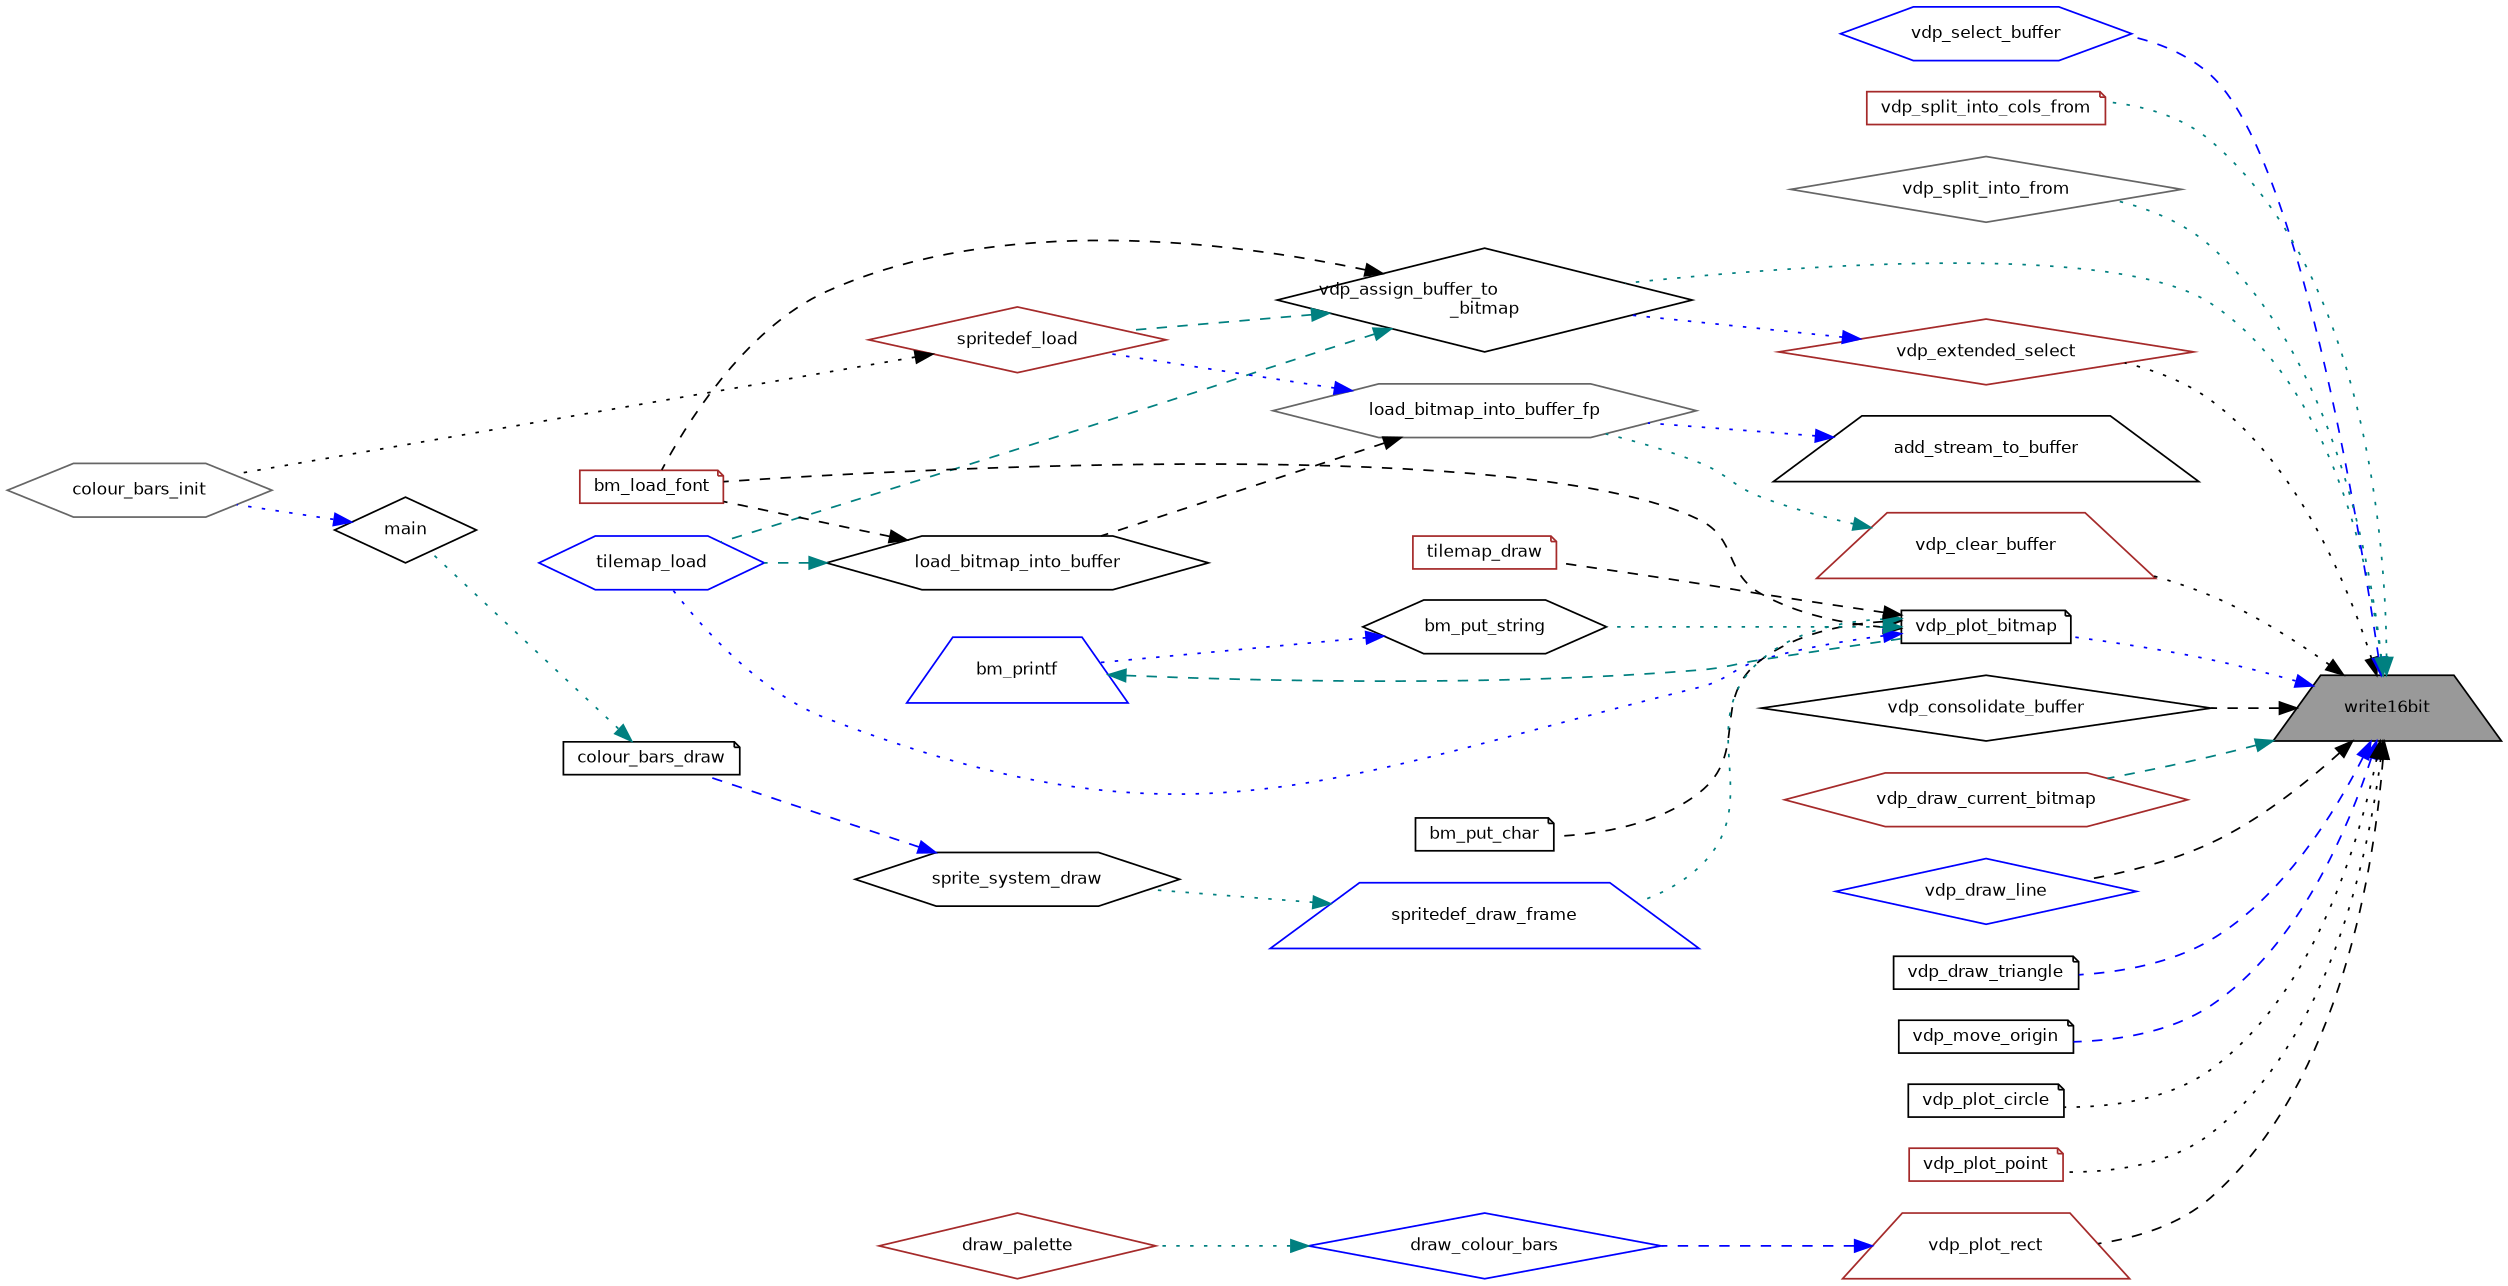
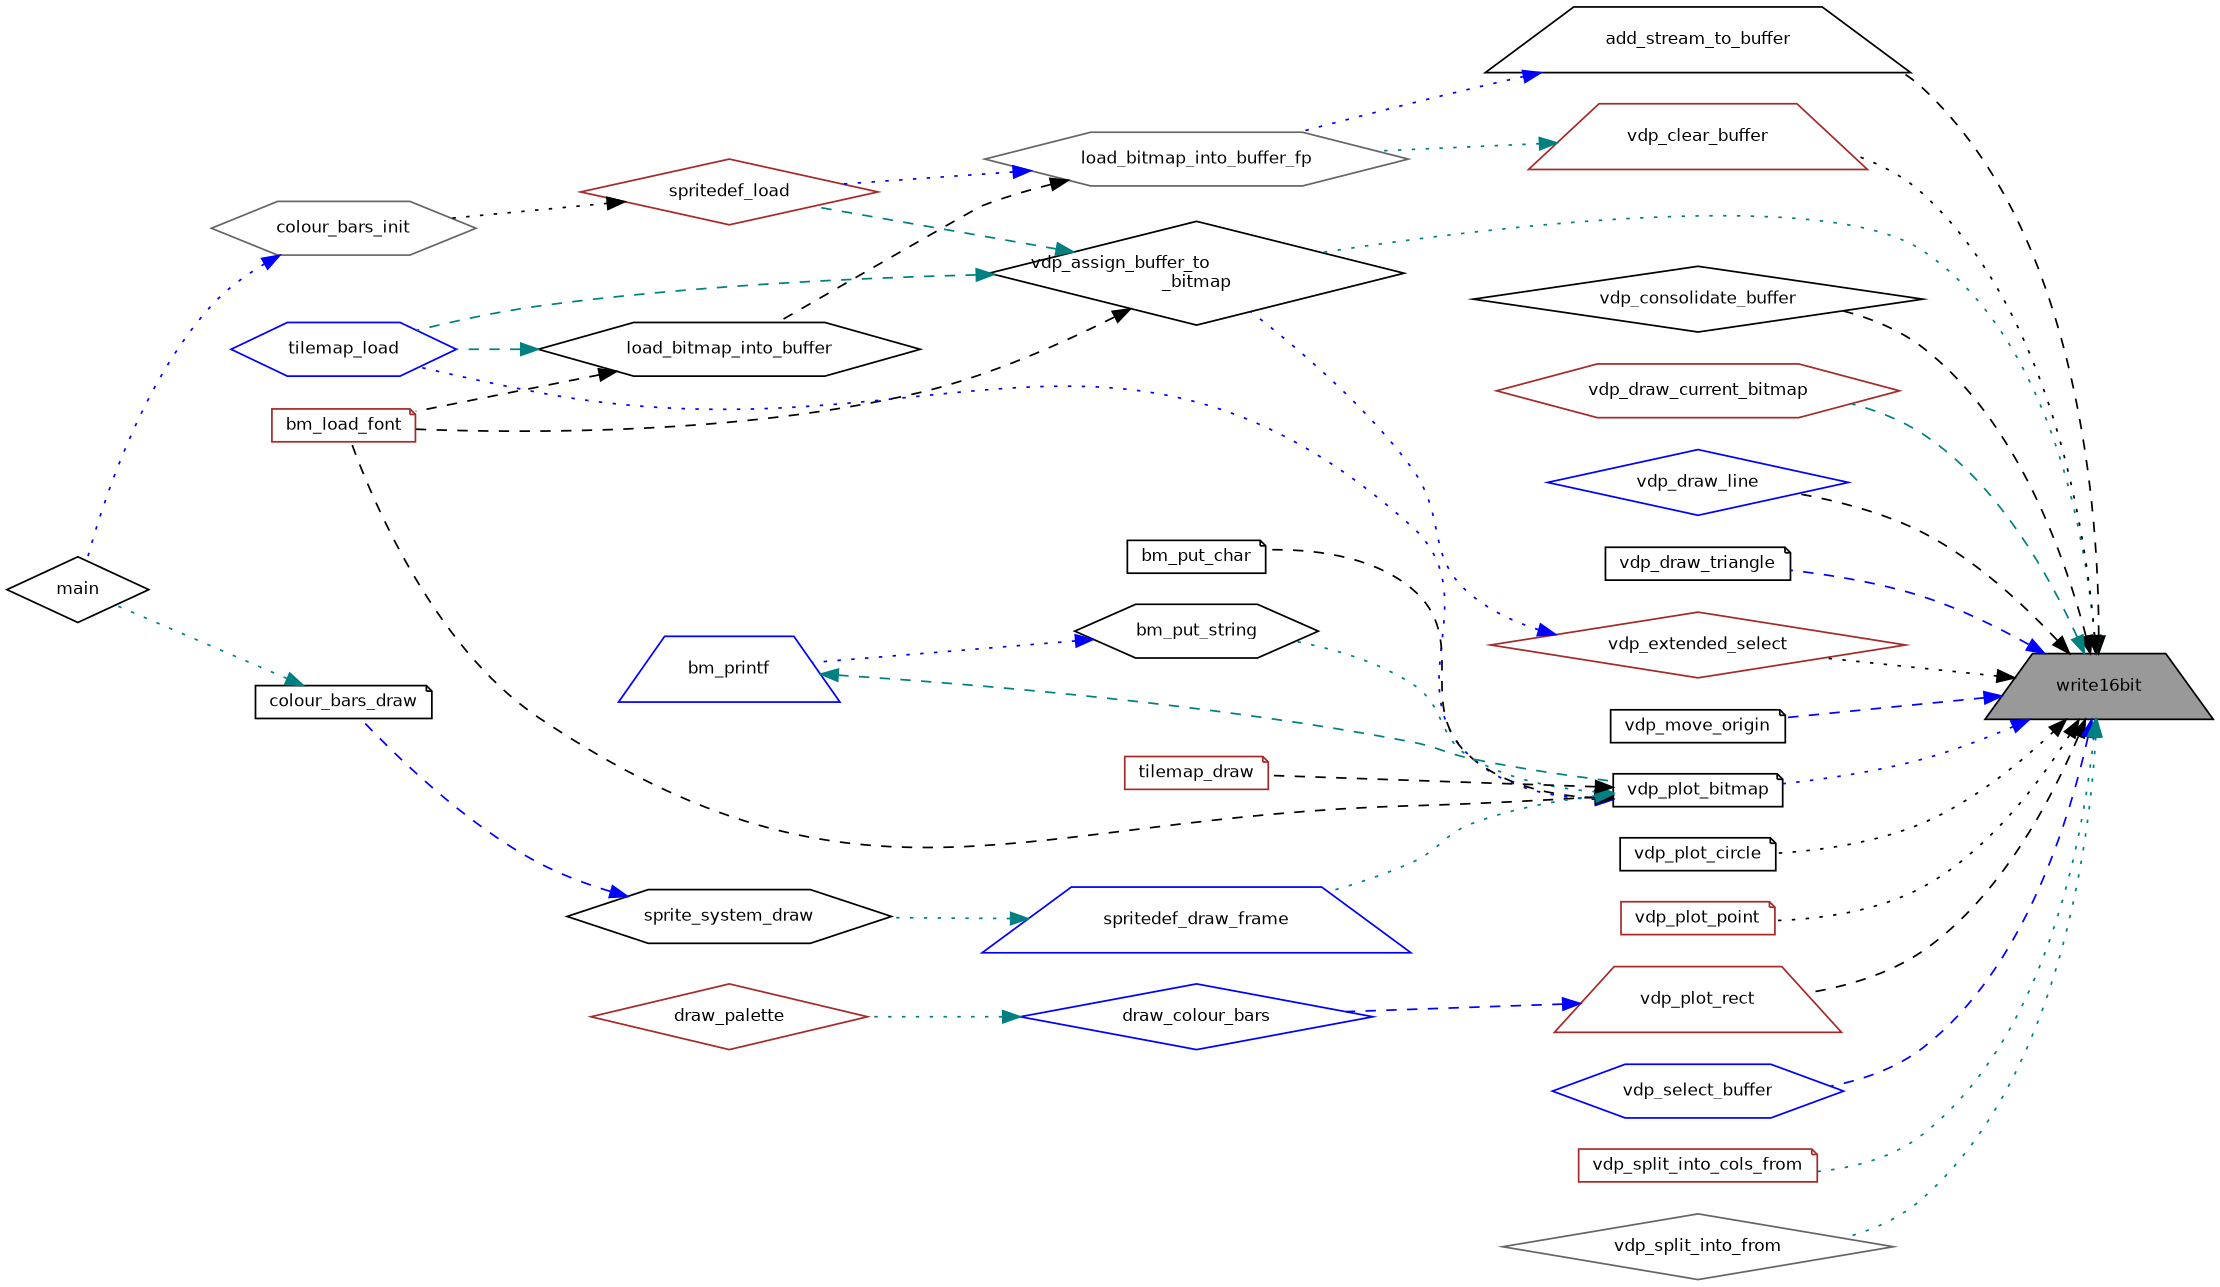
none -> (2058, 332)
(285, 512) -> (150, 396)
